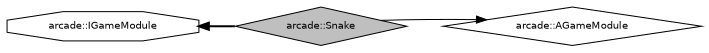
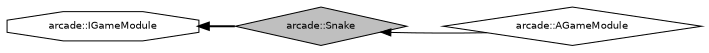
(429, 20) -> (439, 33)
